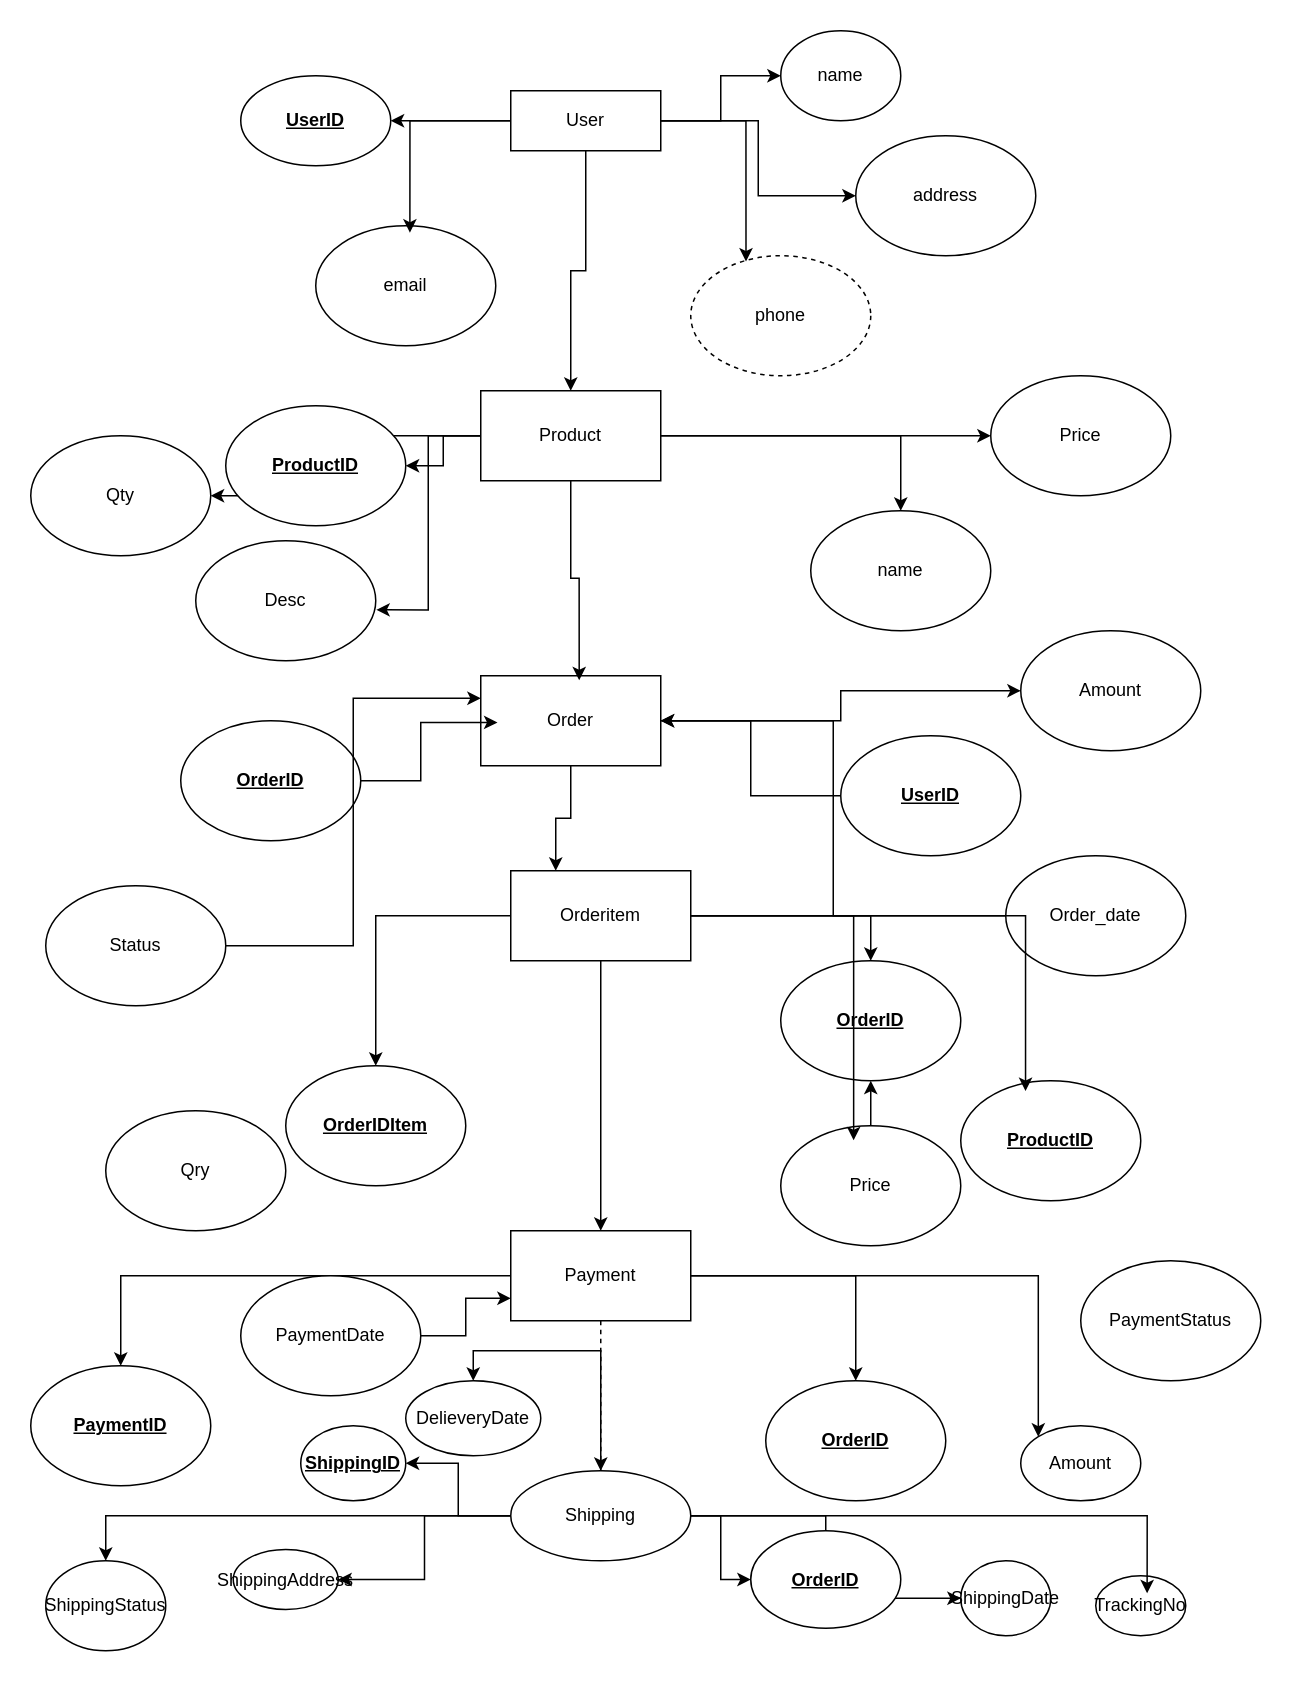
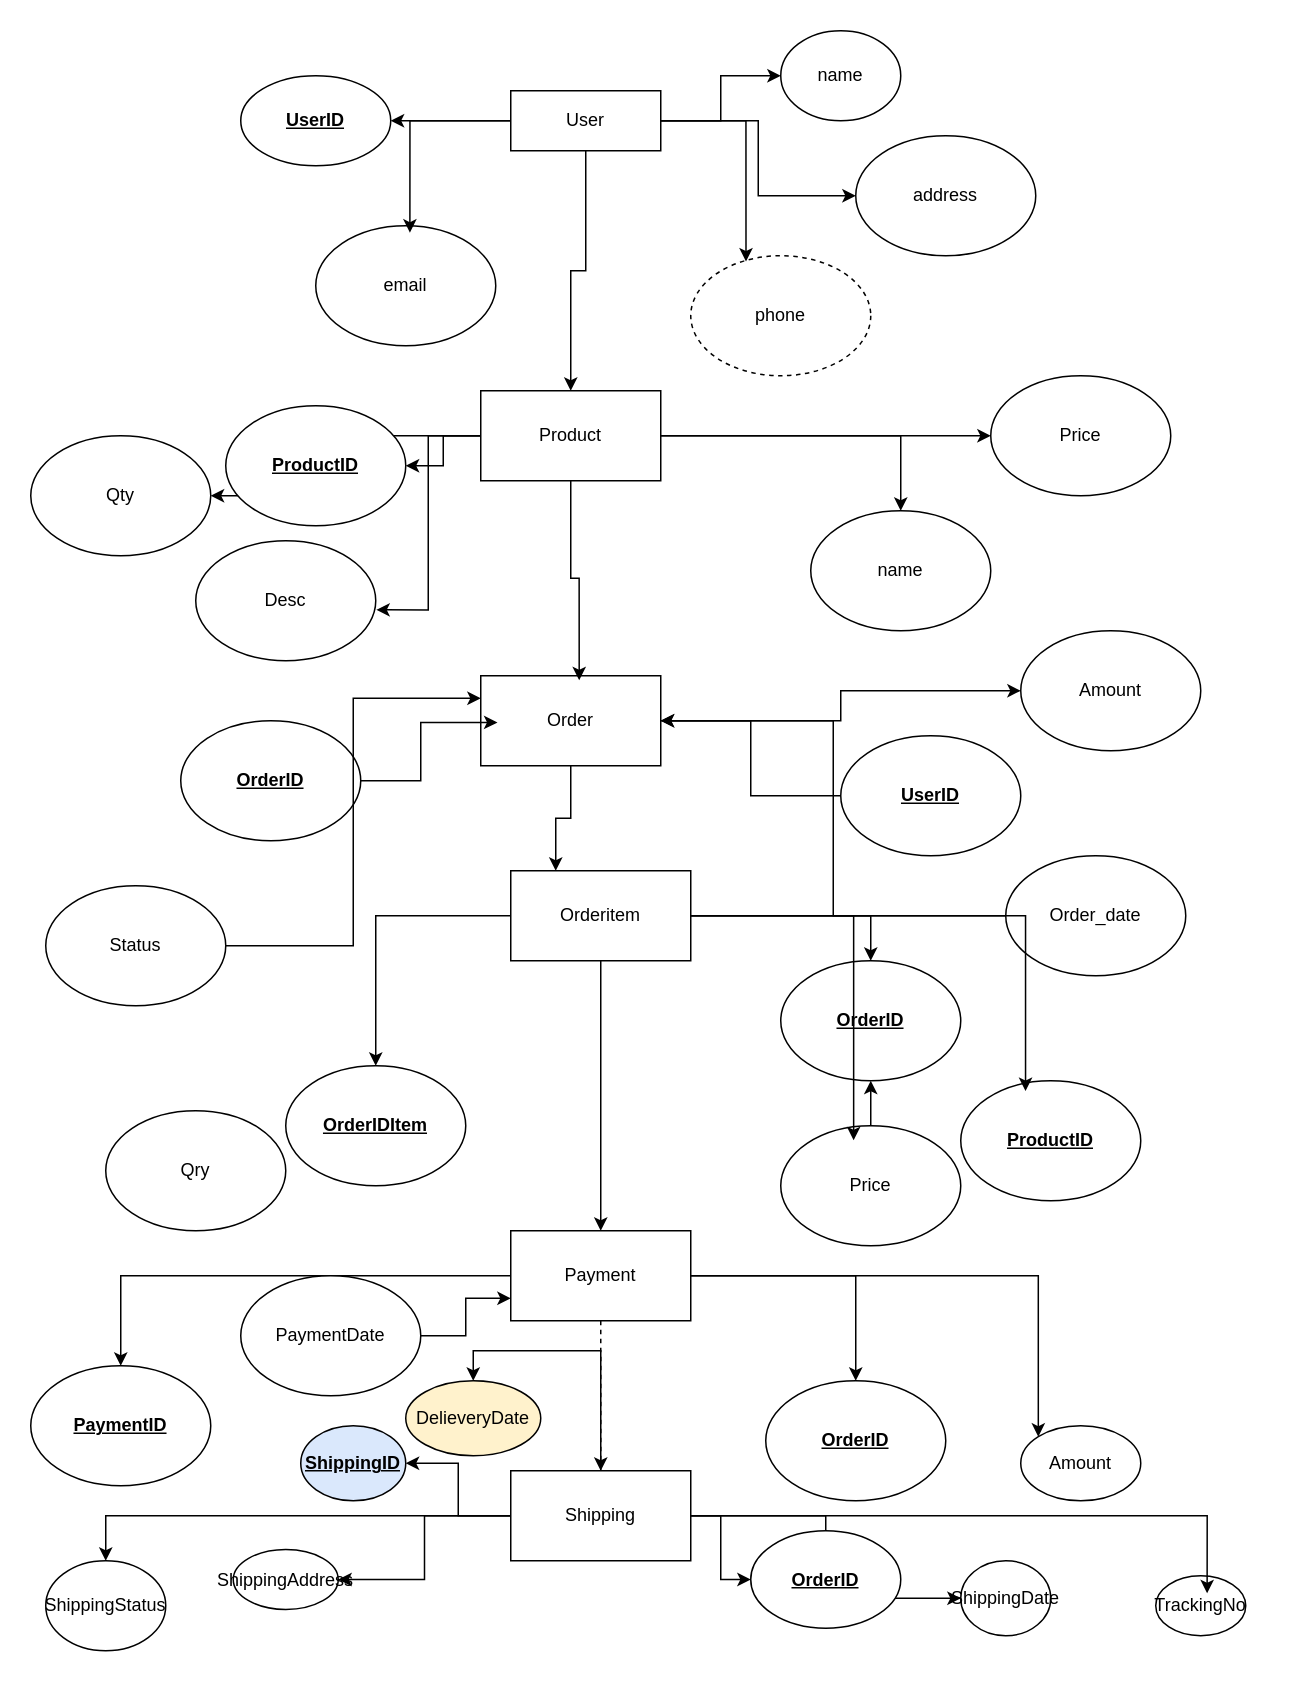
(1171, 1321) -> none
(473, 1418) -> (473, 1418)
(353, 1463) -> (353, 1463)
(601, 1516) -> (601, 1516)
(1141, 1606) -> (1201, 1606)
